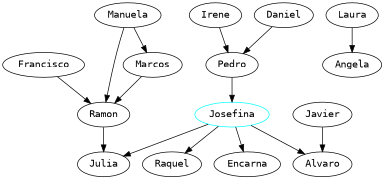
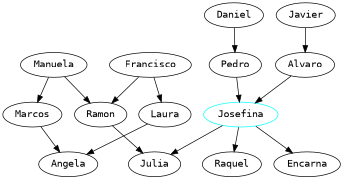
(215, 15) -> none
none -> (157, 86)
(131, 87) -> (48, 137)
(275, 138) -> (276, 87)
